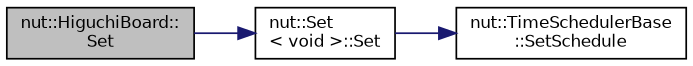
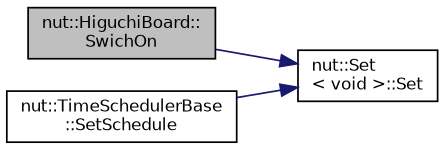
(100, 33) -> (122, 33)
(417, 33) -> (259, 94)
